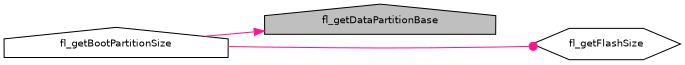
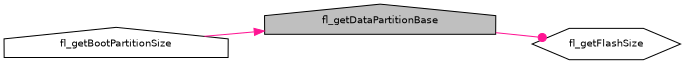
(379, 48) -> (517, 35)
